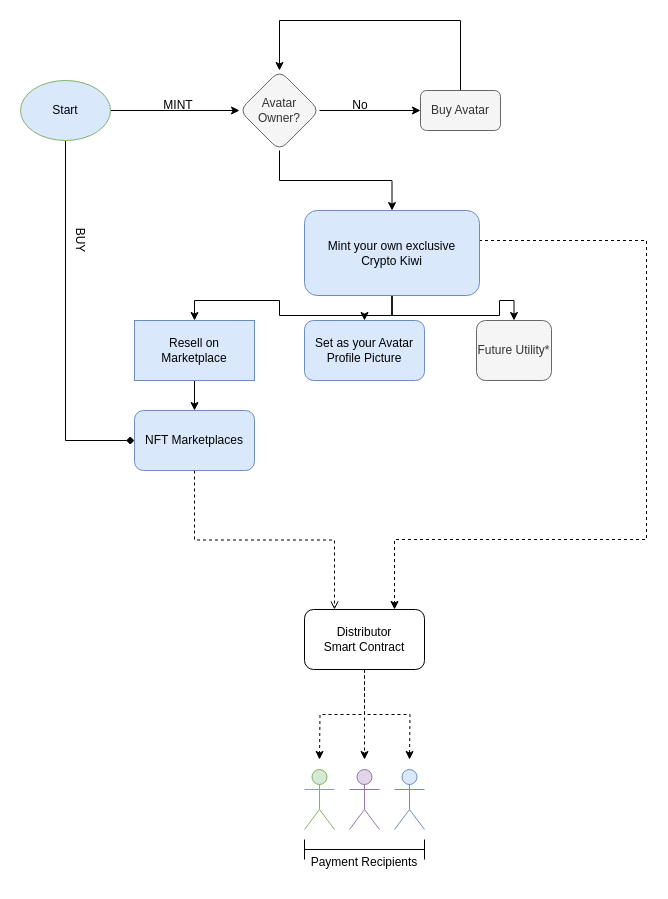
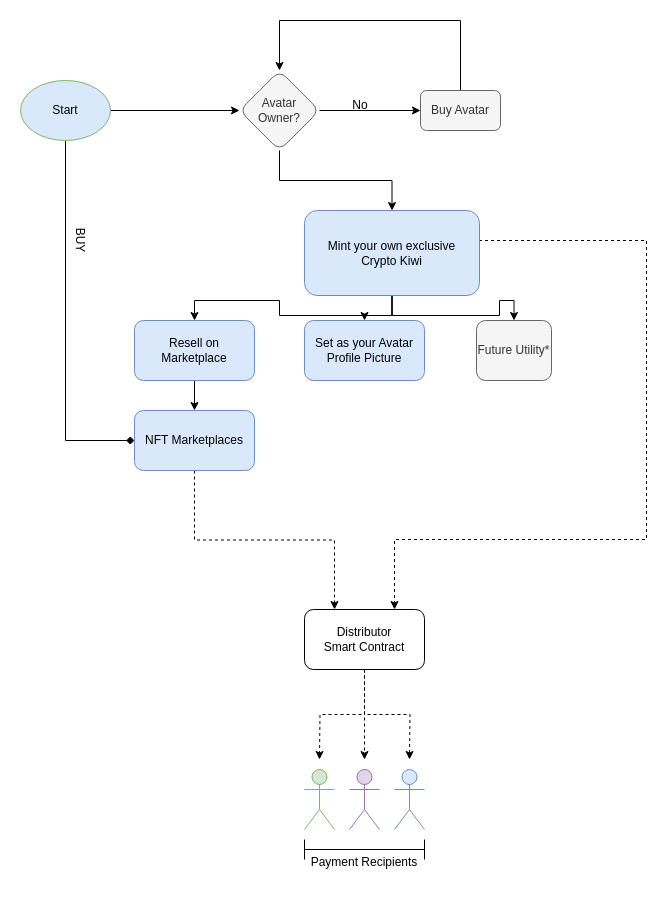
(179, 106) -> none
(195, 351) -> (195, 351)
(335, 603) -> (335, 601)
